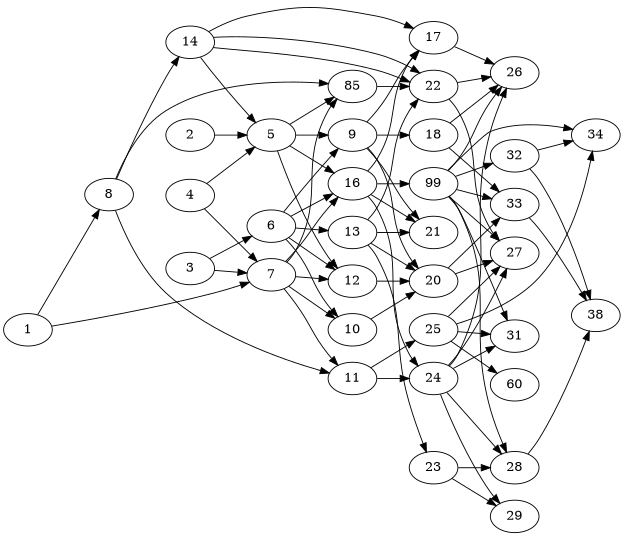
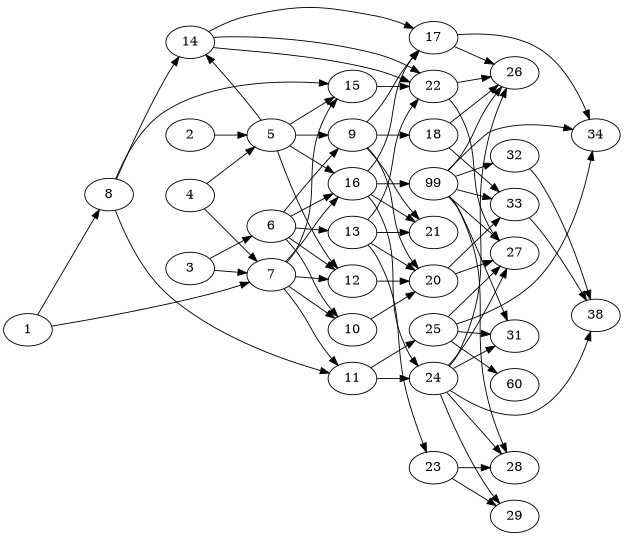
(221, 83) -> (239, 92)
(352, 86) -> (352, 86)
(551, 147) -> (537, 47)
(561, 399) -> (535, 411)
